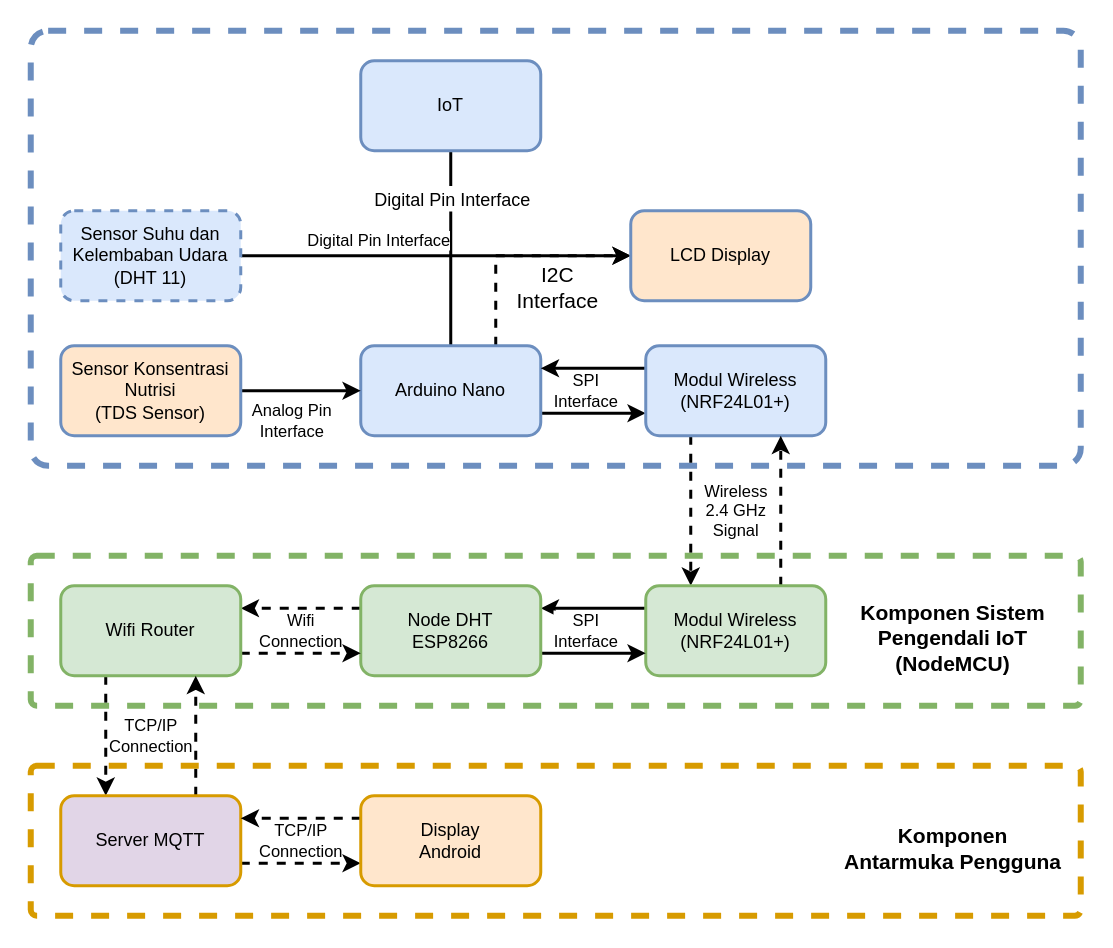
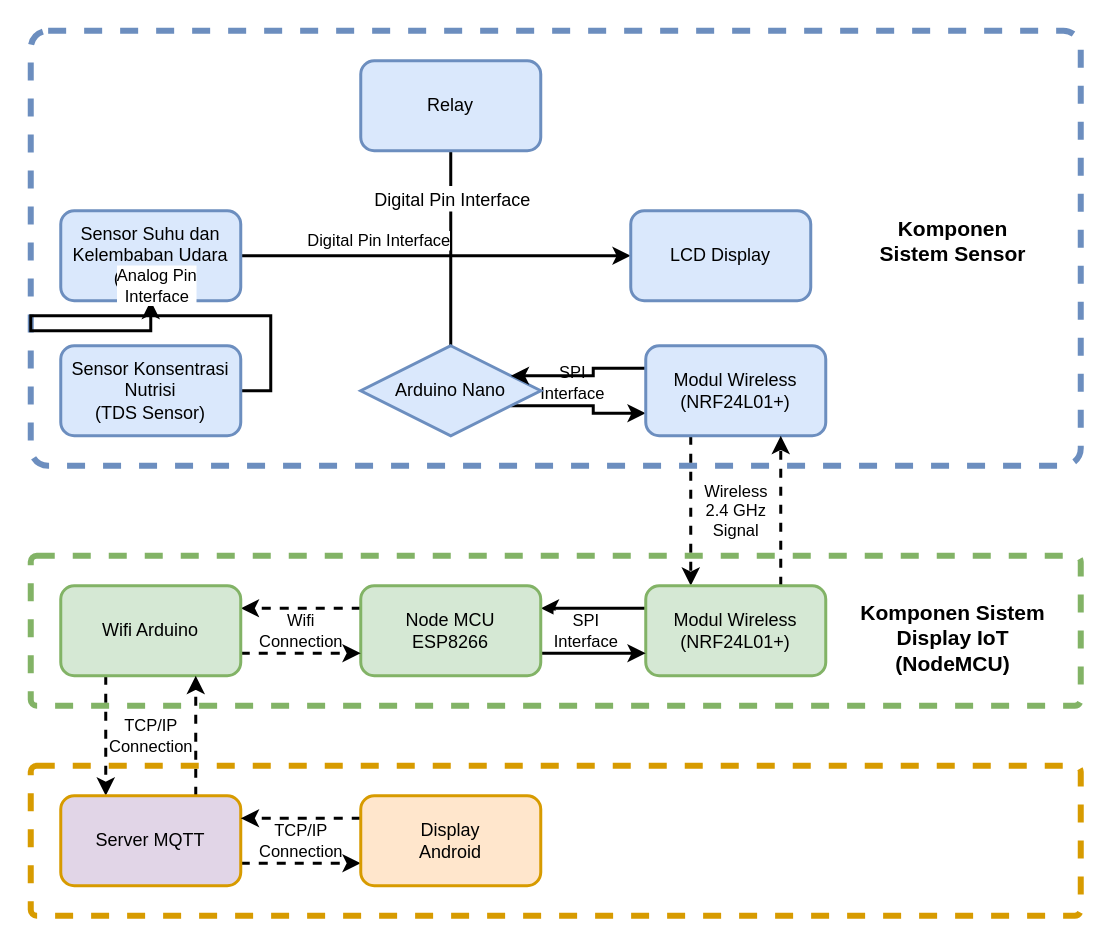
(451, 106) -> (451, 106)
none -> (953, 241)
(151, 256) -> (151, 256)
(721, 256) -> (721, 256)
(496, 305) -> none
(151, 391) -> (151, 391)
(309, 391) -> (113, 316)
(451, 391) -> (451, 391)
(151, 631) -> (151, 631)
(451, 631) -> (451, 631)
(953, 638) -> (953, 638)
(953, 848) -> none
